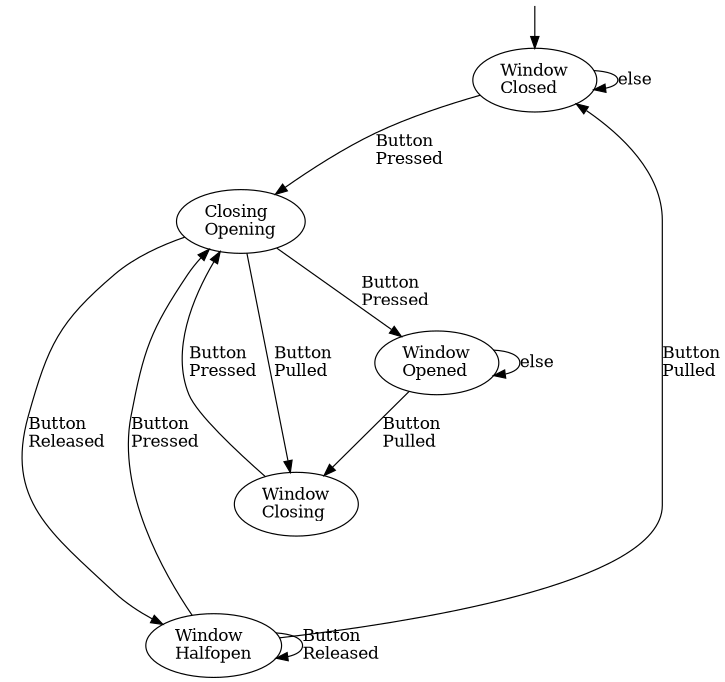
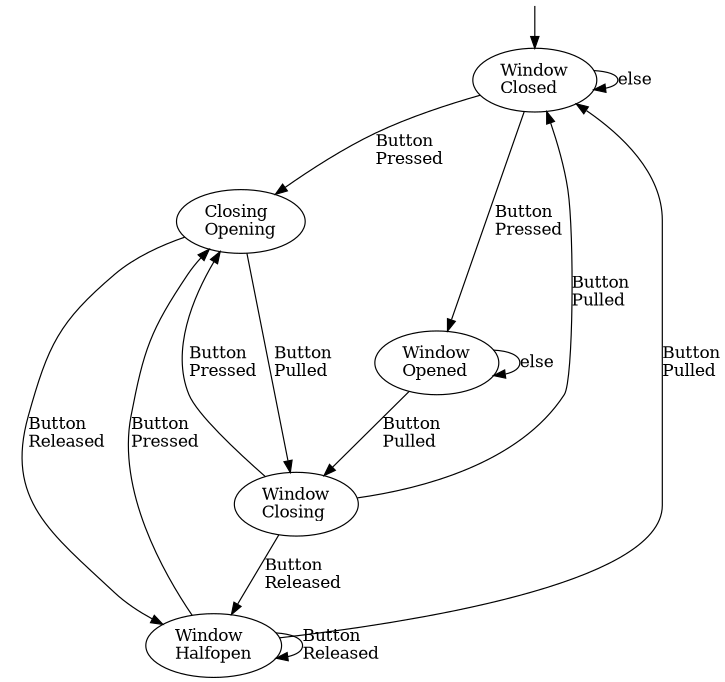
(334, 289) -> (488, 216)
none -> (568, 377)
none -> (258, 569)
